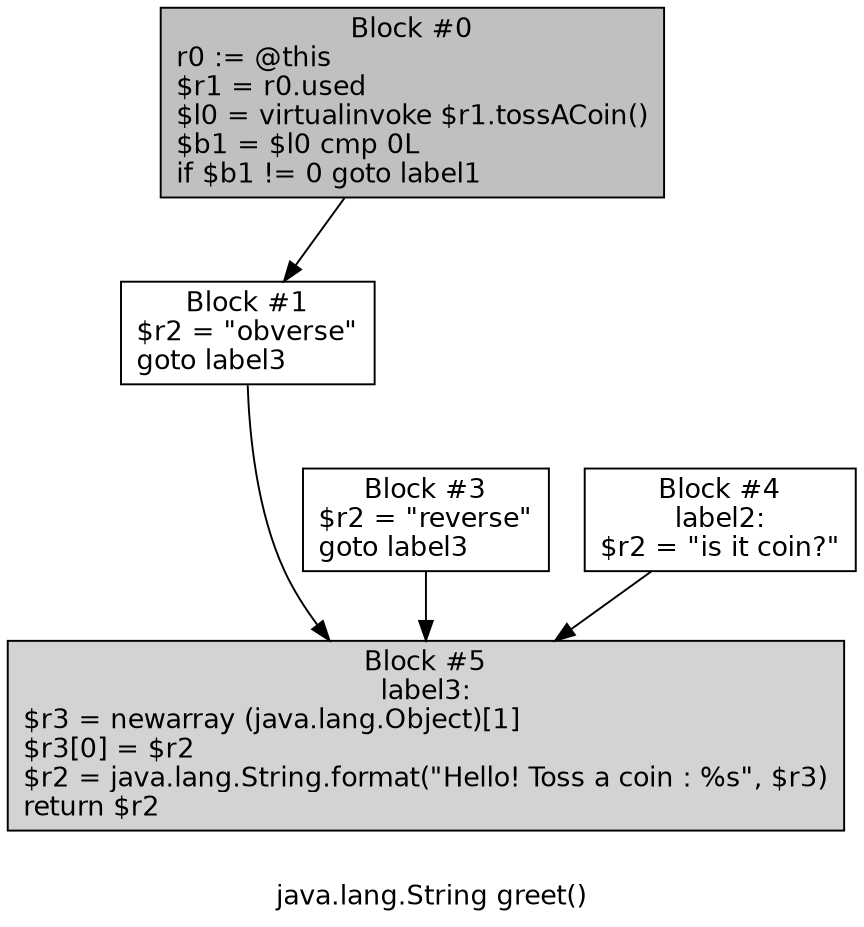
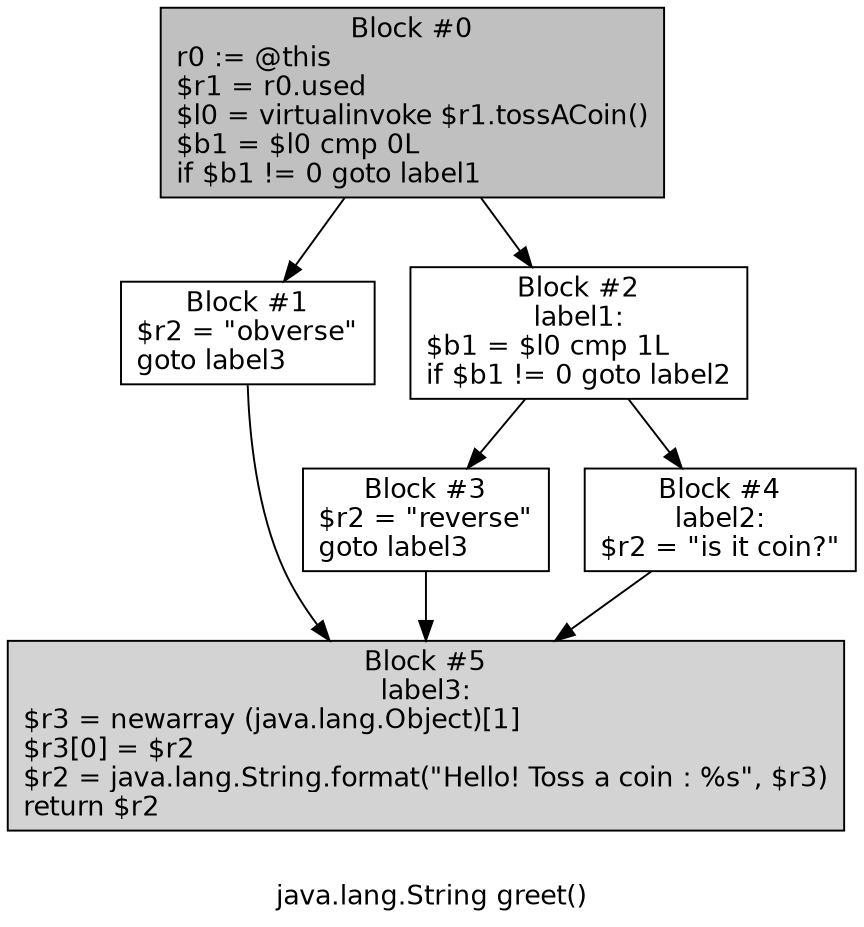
none -> (579, 333)
